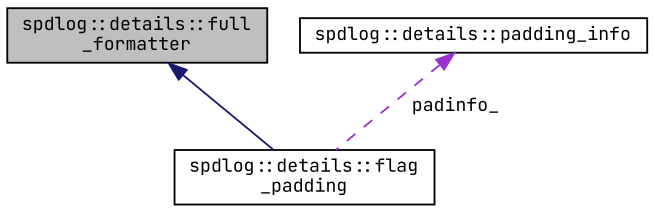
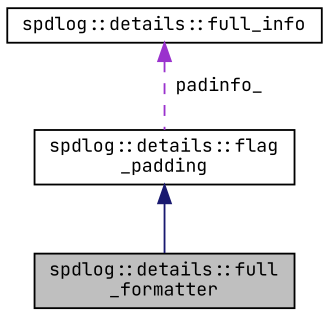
(474, 35) -> (165, 25)
(228, 112) -> (165, 228)
